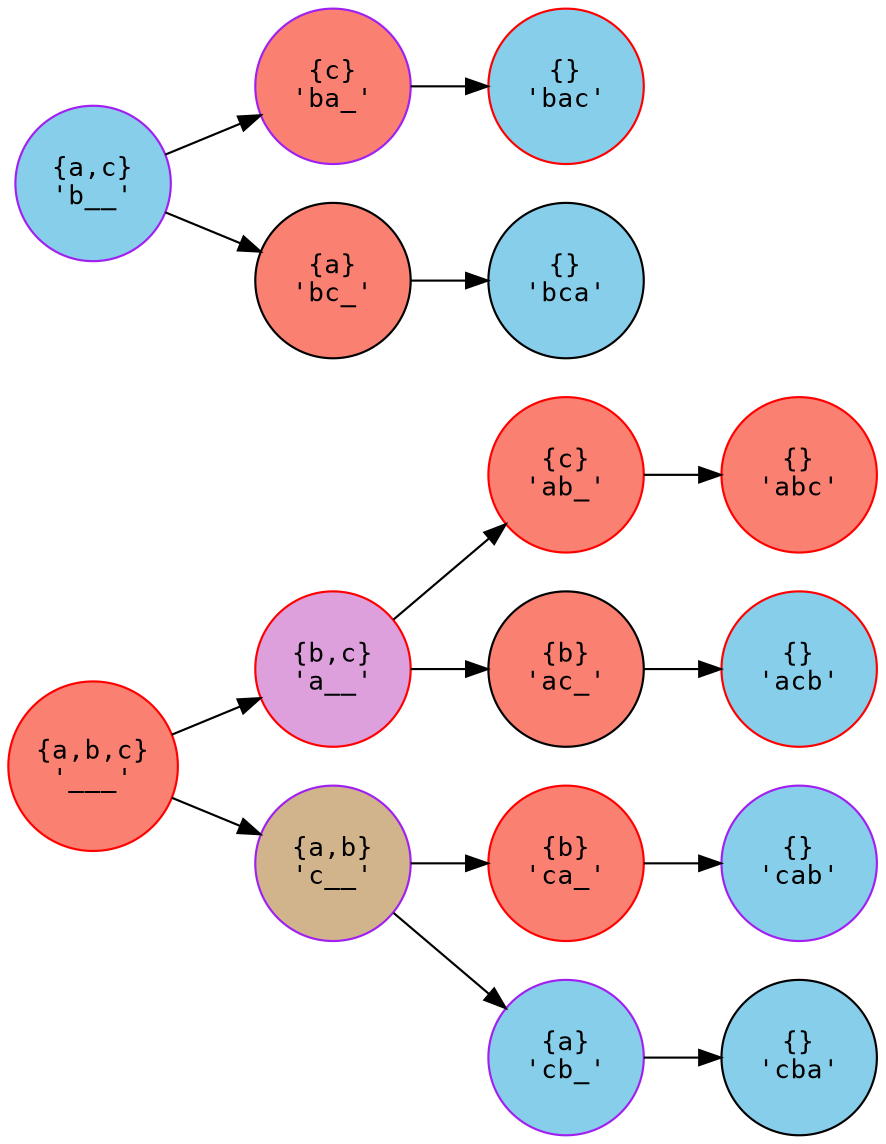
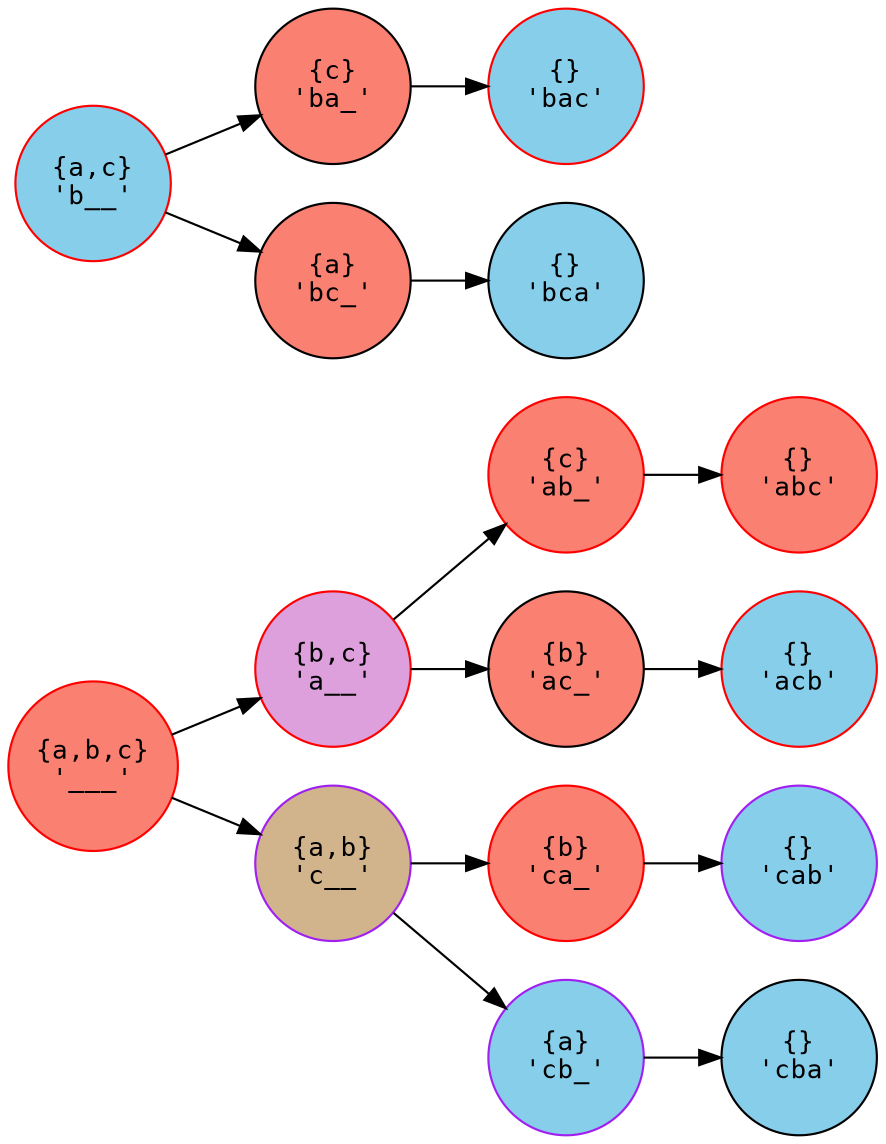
(333, 86) -> (333, 86)
(93, 183) -> (93, 183)
